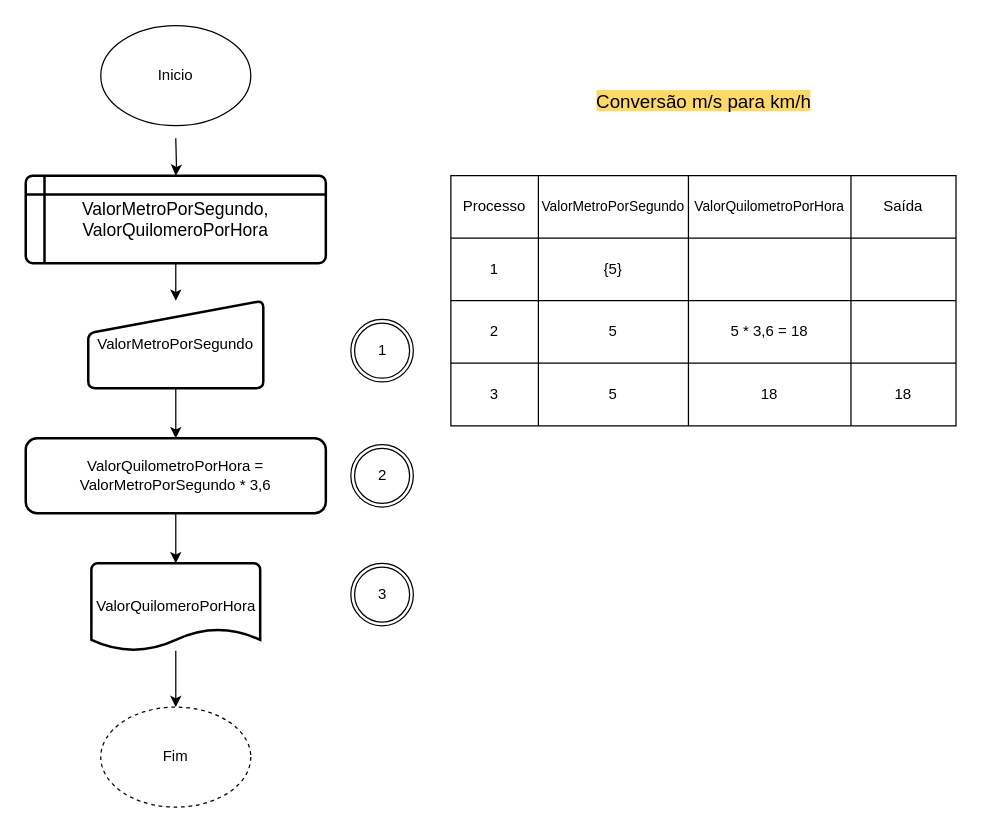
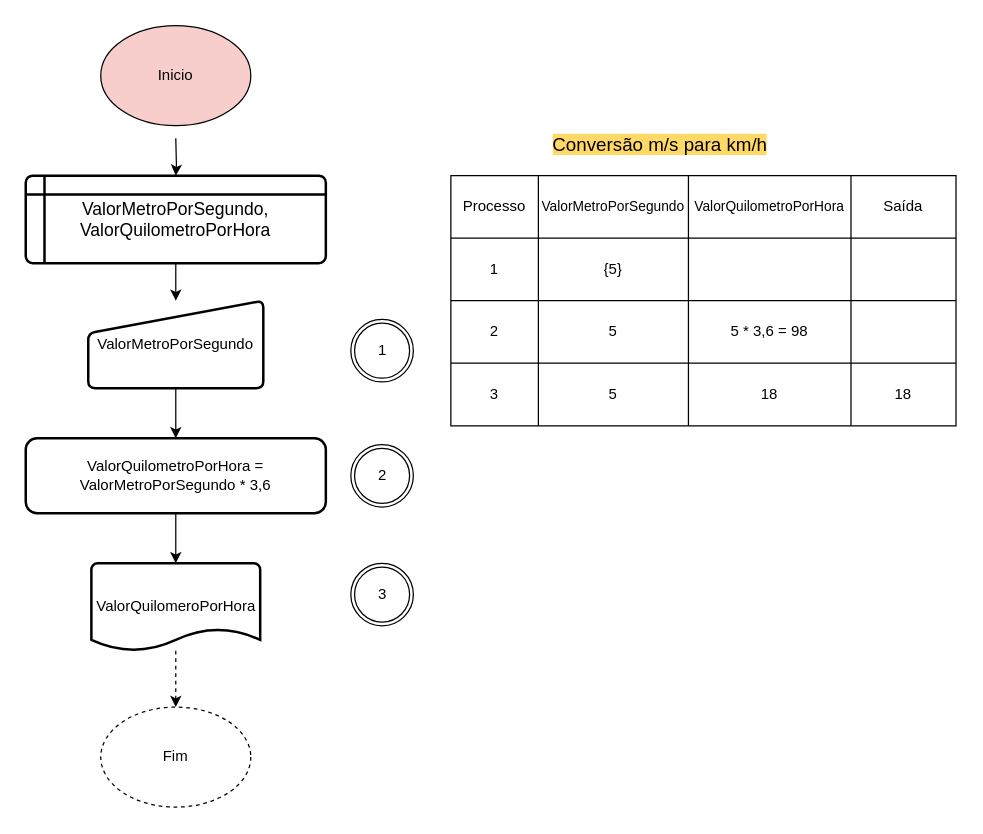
(176, 76) -> (176, 76)
(703, 101) -> (659, 144)
(176, 219) -> (176, 219)
(769, 332) -> (769, 332)
(176, 675) -> (176, 675)
